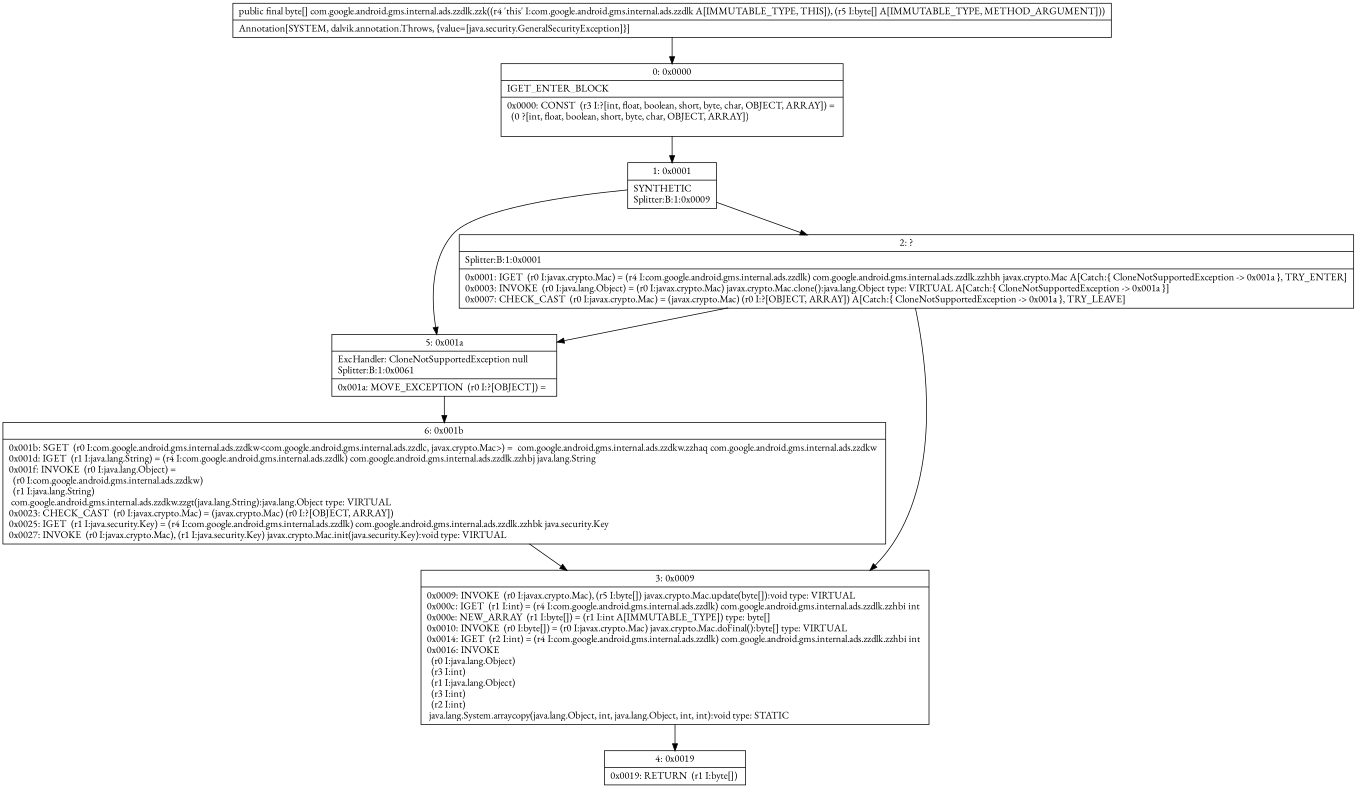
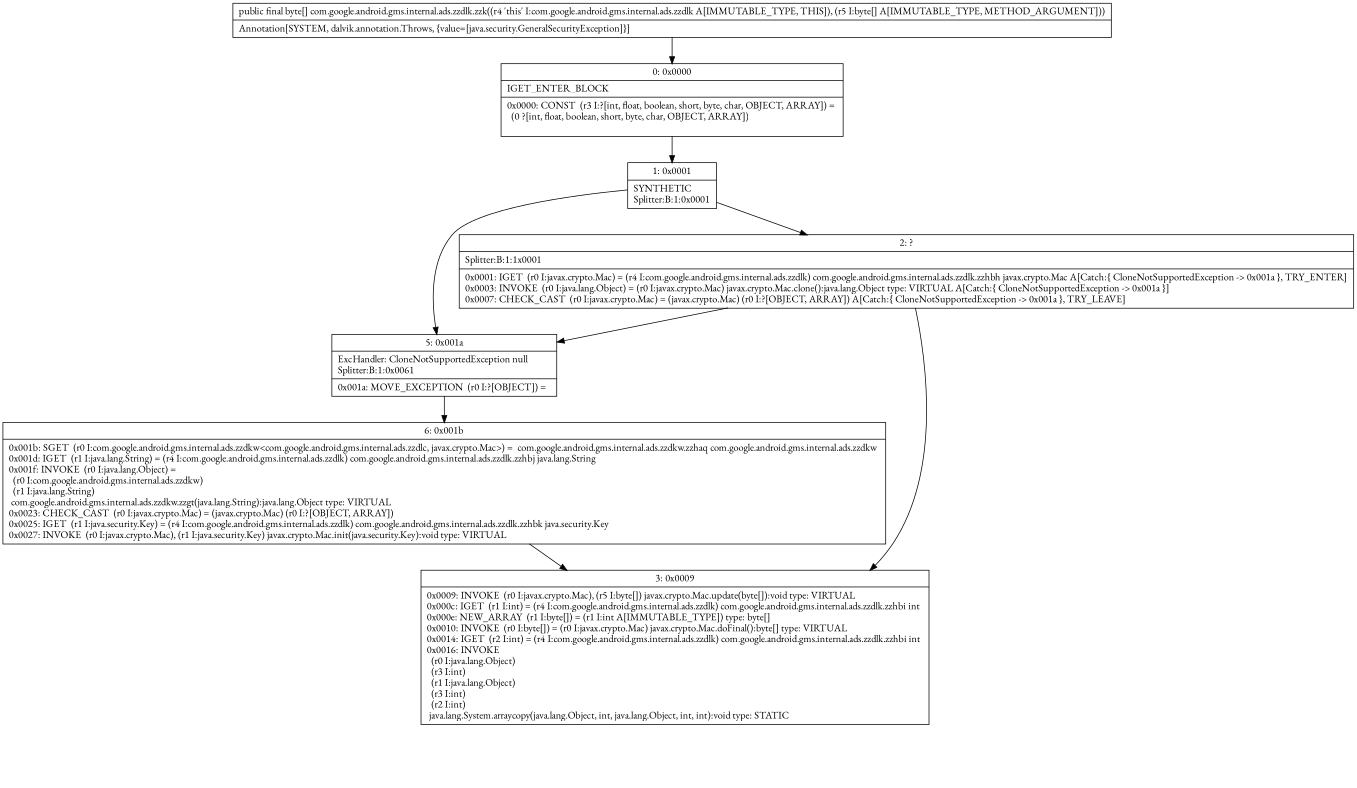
(672, 199) -> (672, 199)
(504, 260) -> (504, 260)
(675, 768) -> none
